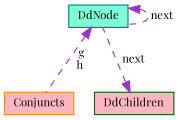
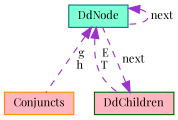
none -> (98, 69)
